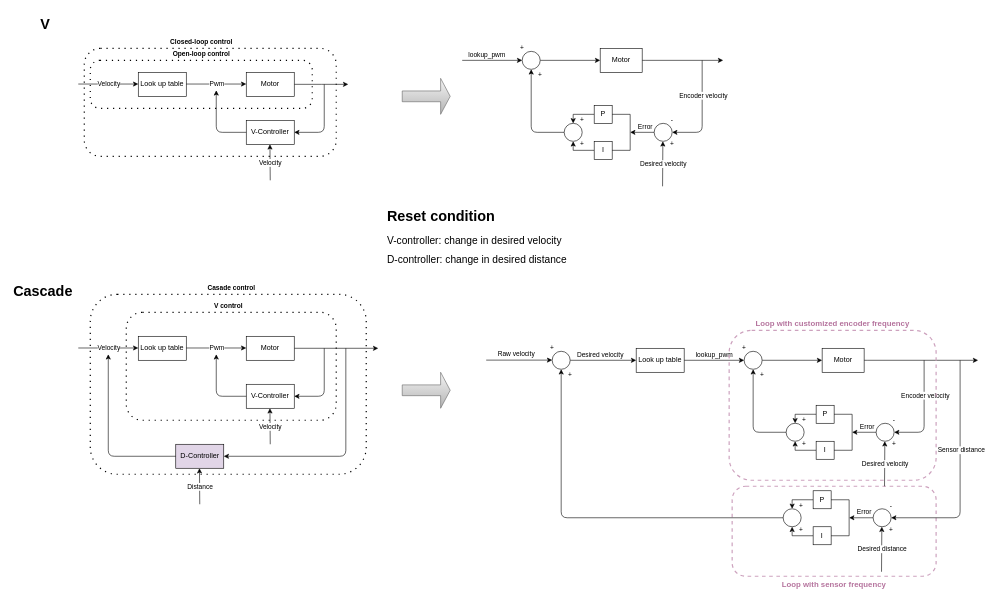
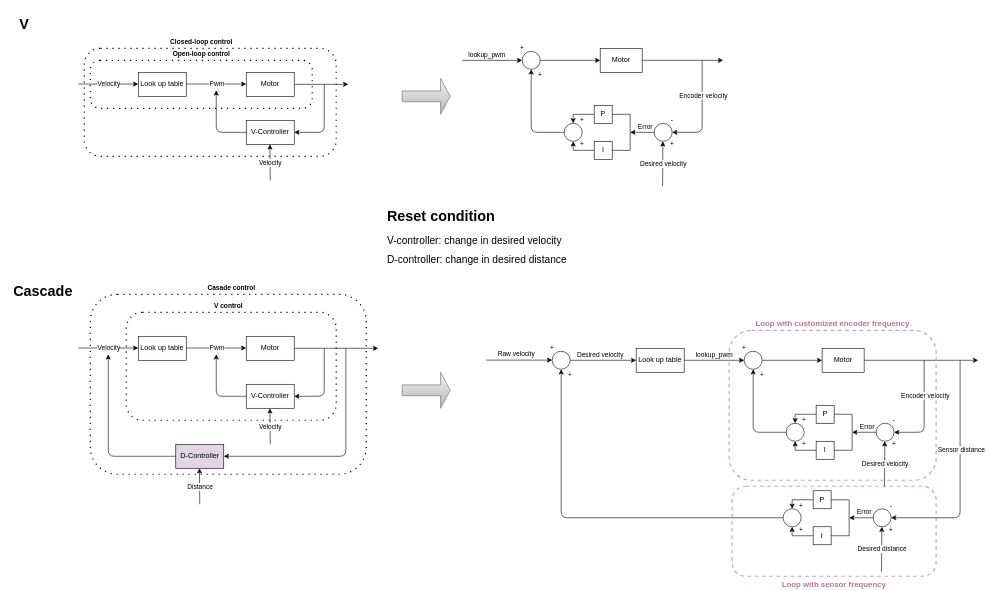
(69, 24) -> (48, 24)
